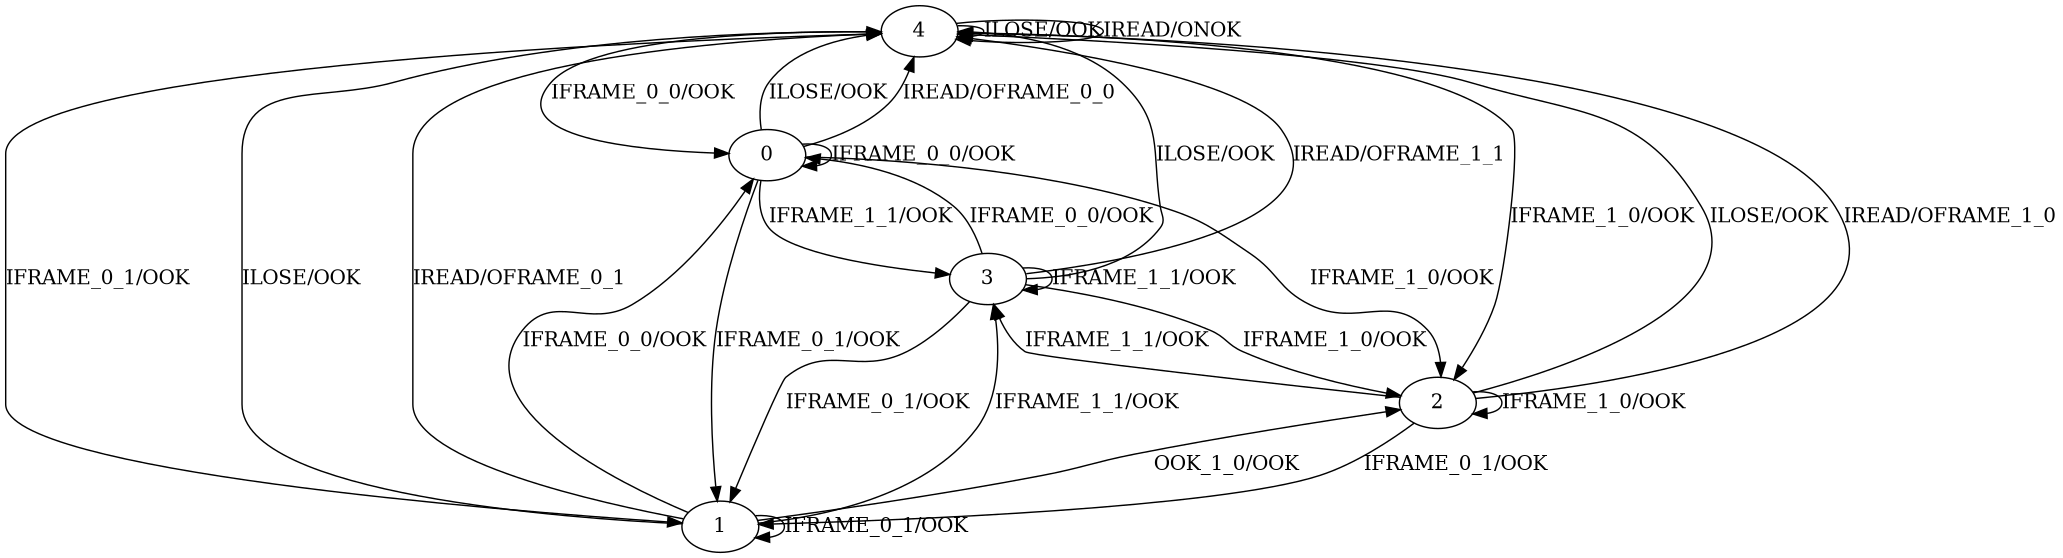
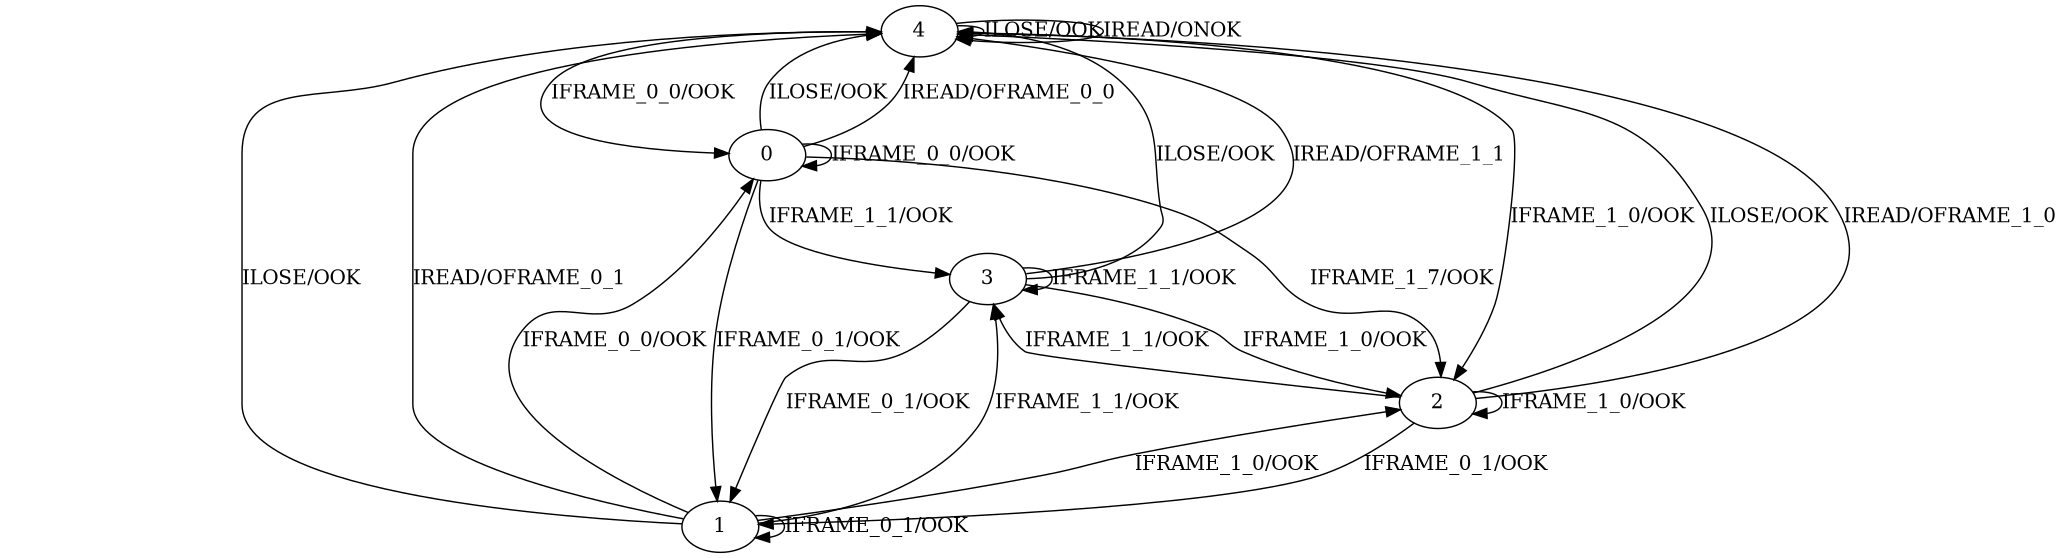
(6, 172) -> none
(916, 184) -> none
(1402, 279) -> (1402, 279)
(1227, 465) -> (1227, 465)
